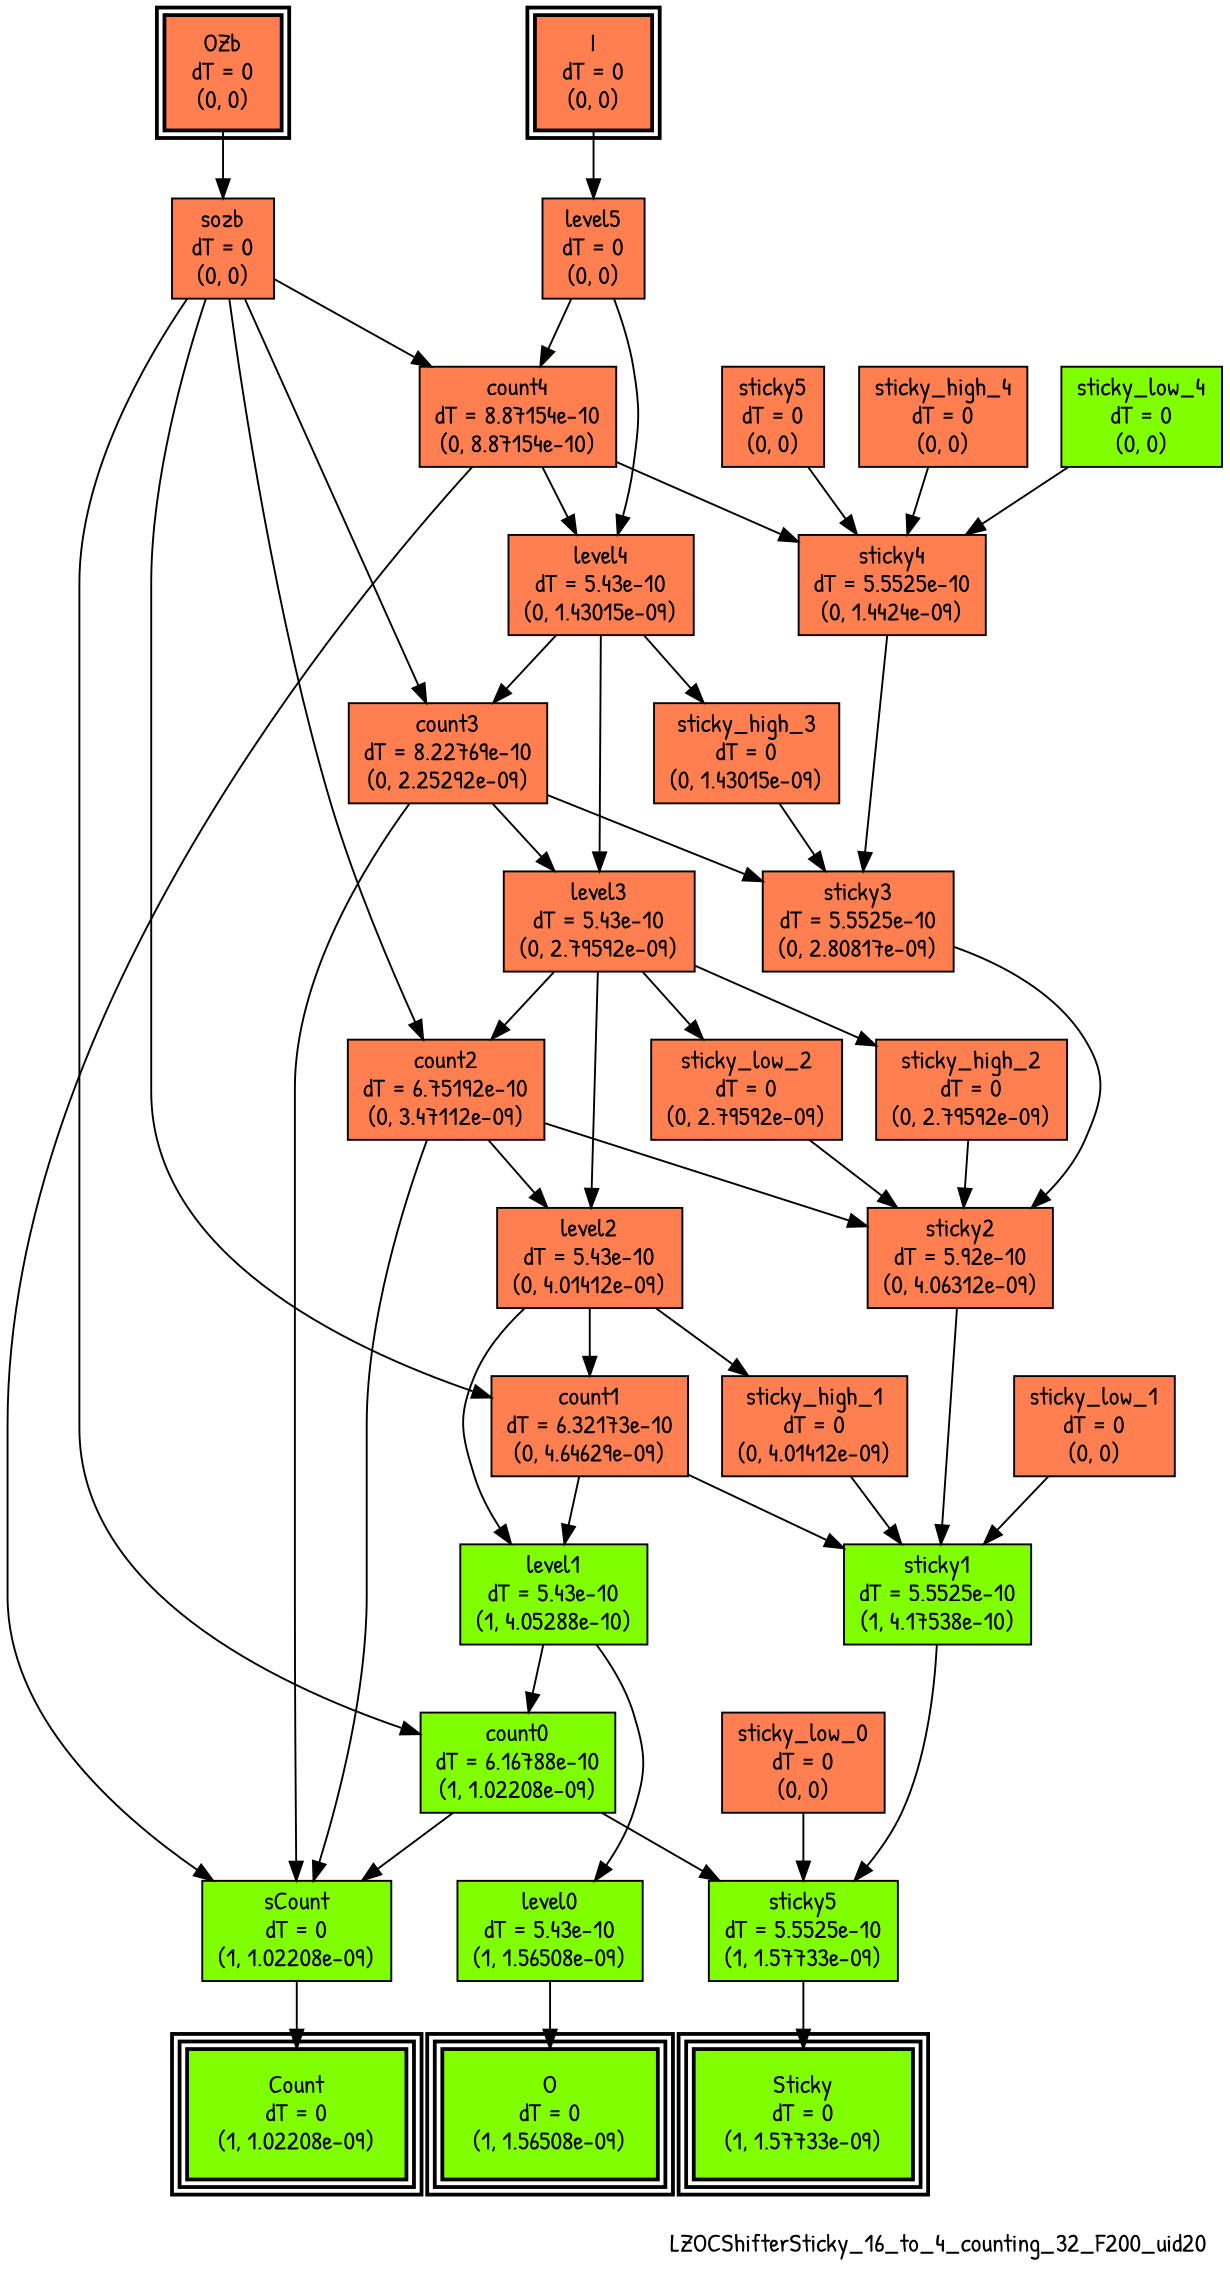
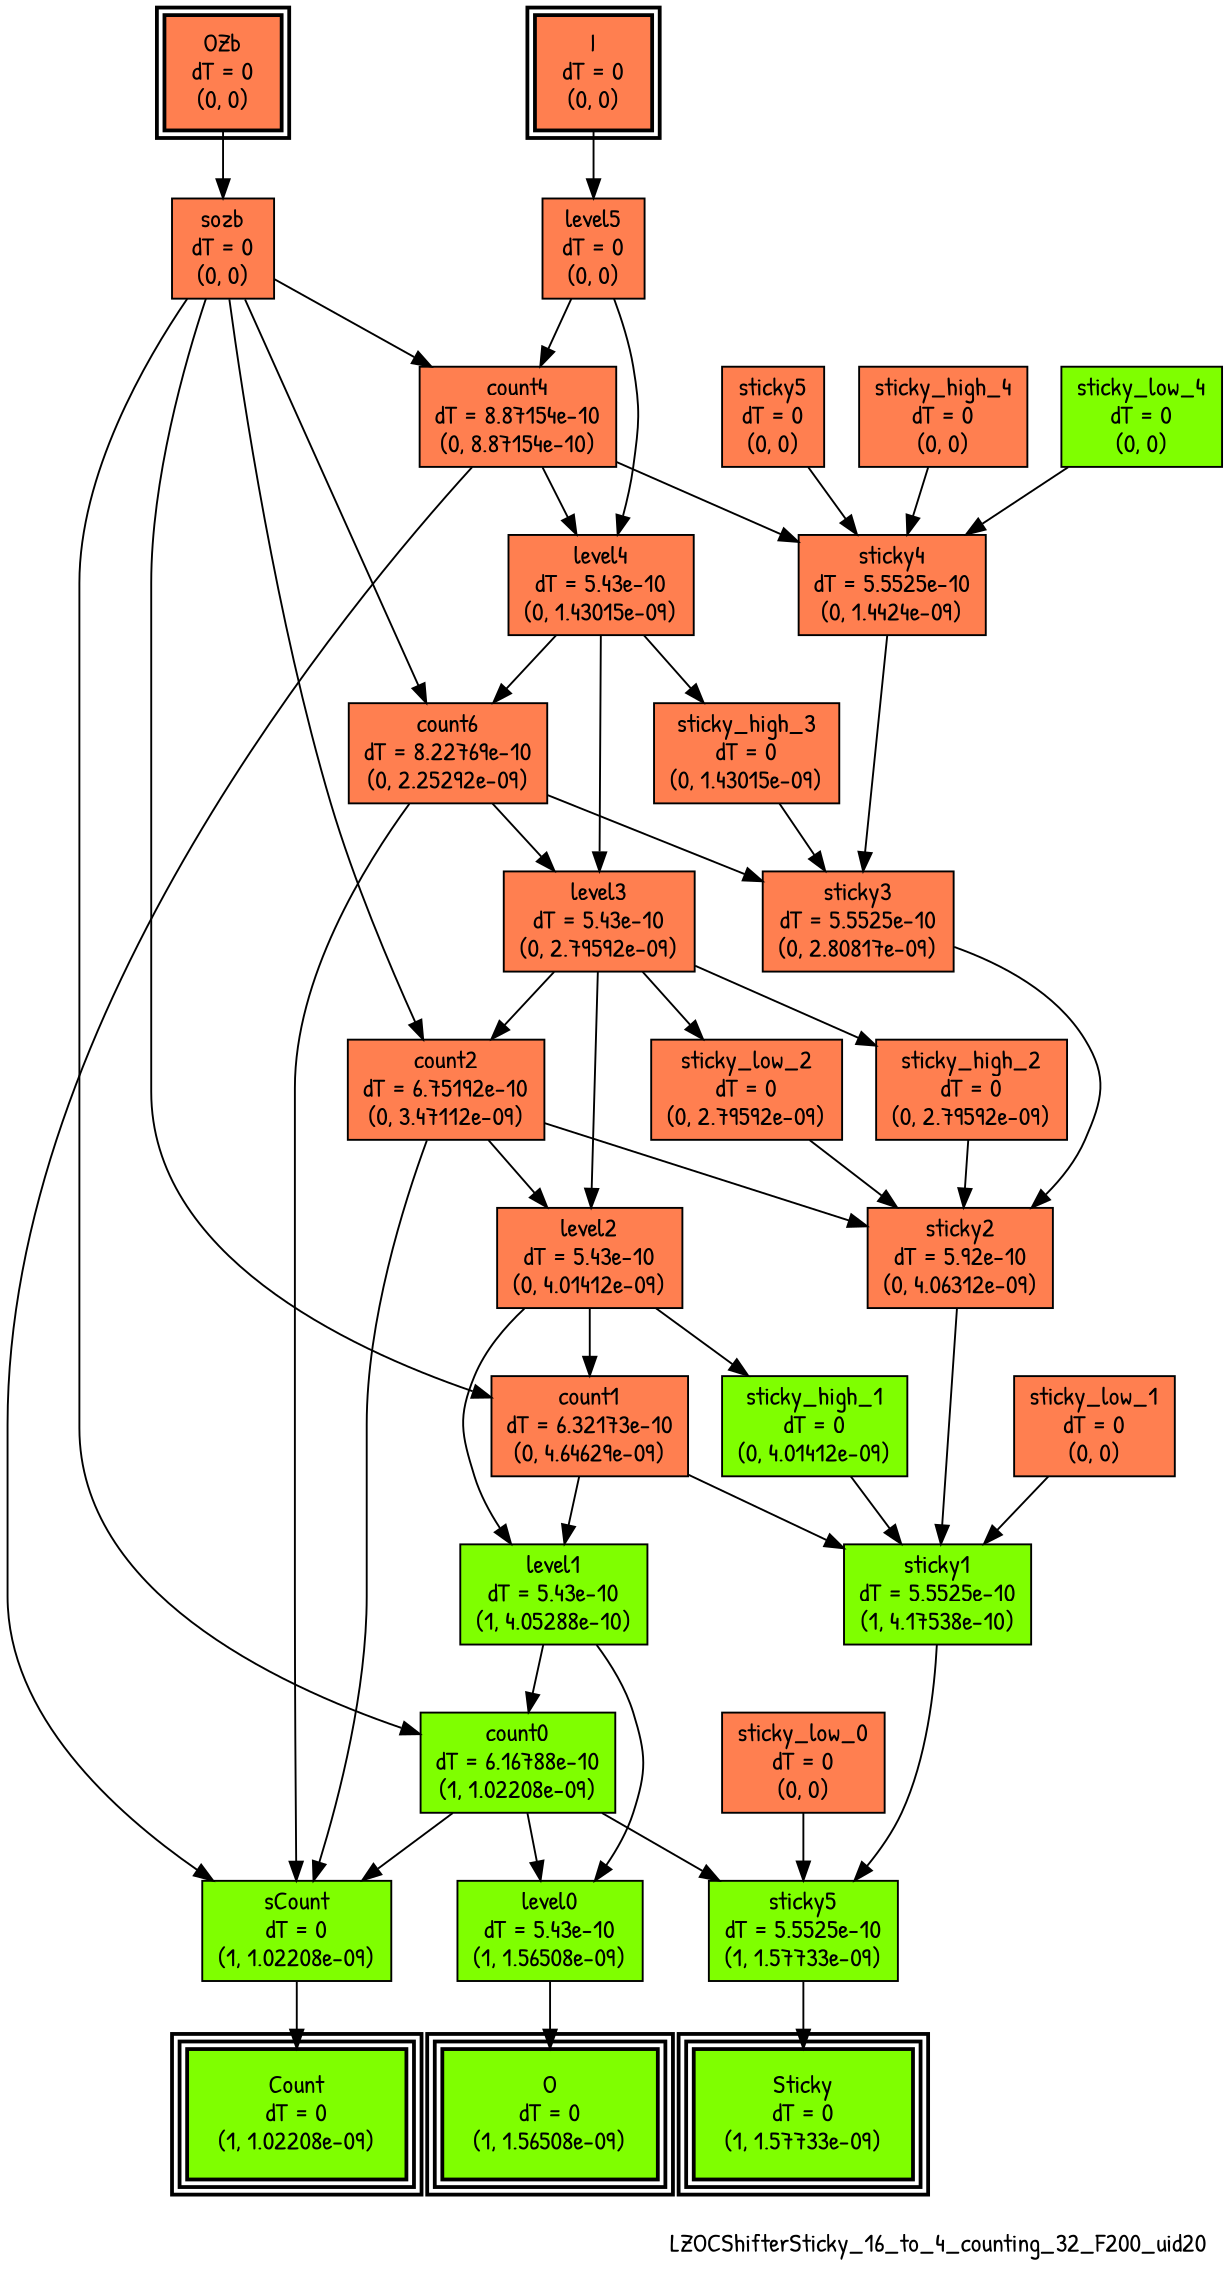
(448, 753) -> (448, 753)
(815, 1426) -> (815, 1426)
none -> (532, 1837)
